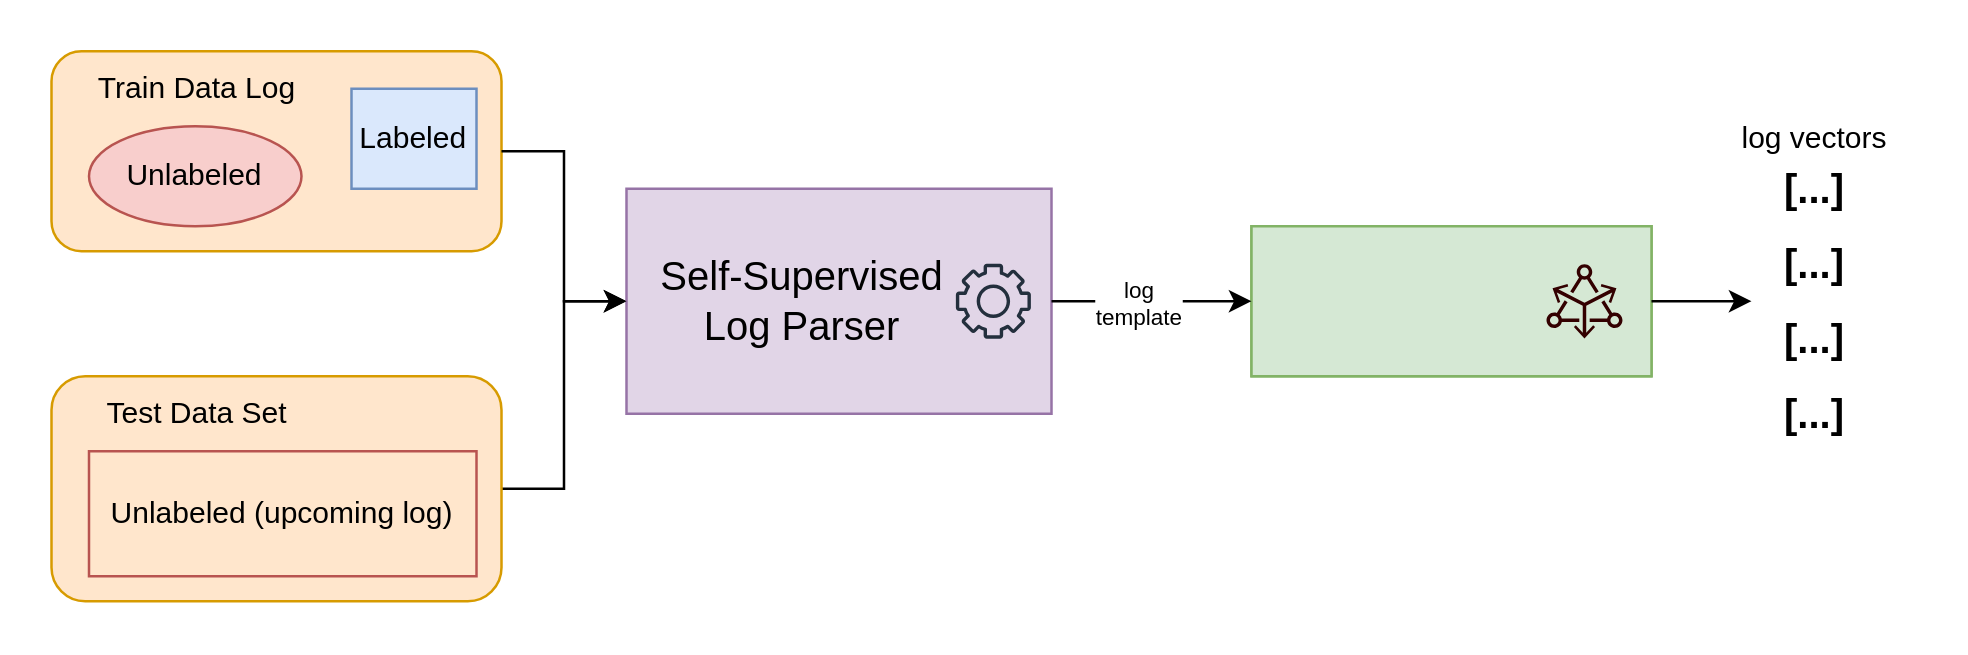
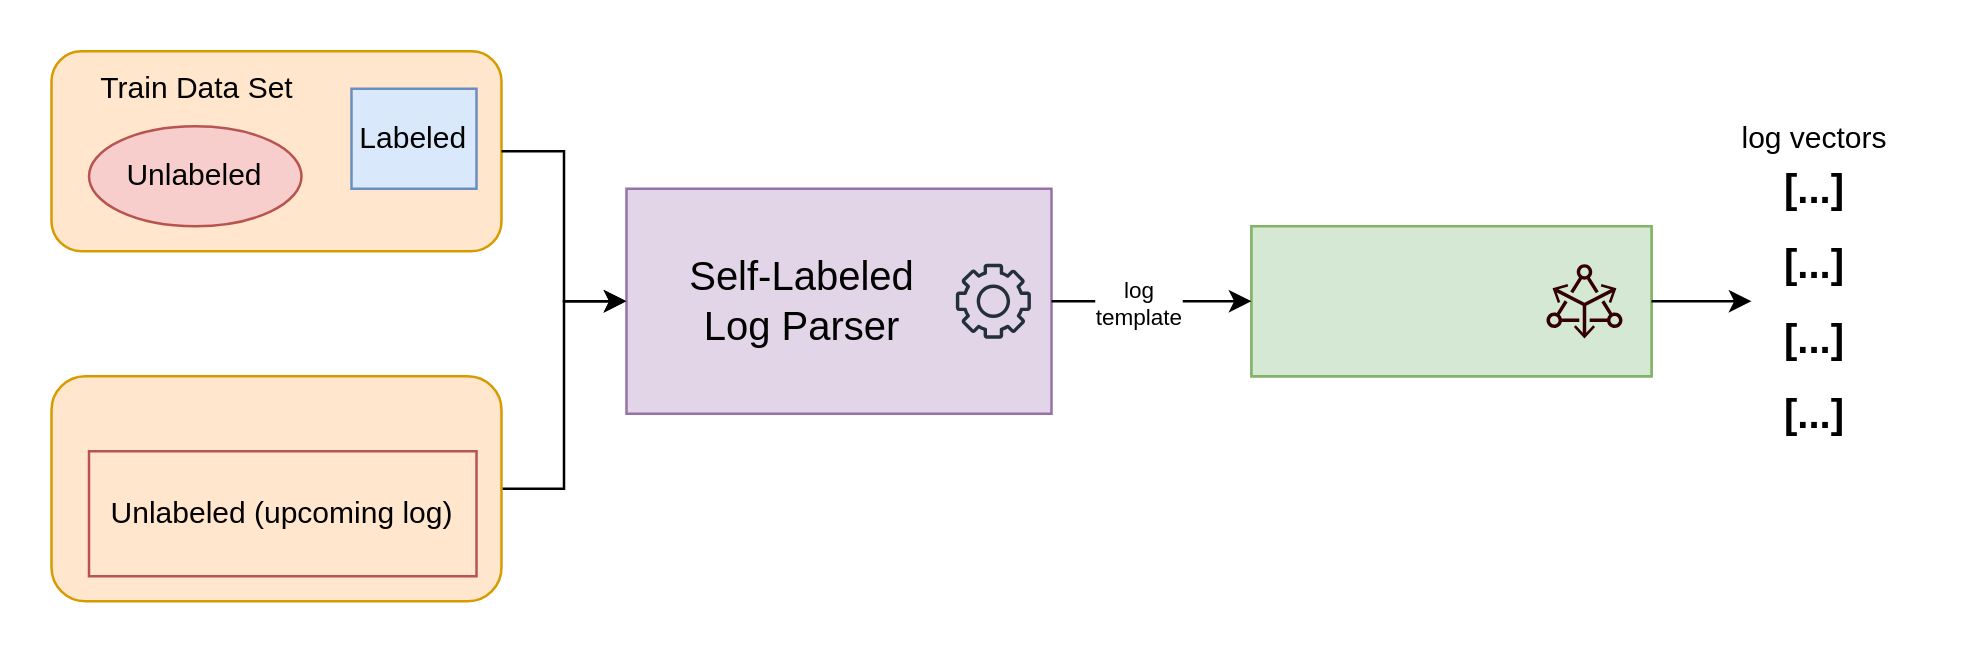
(198, 89) -> (198, 89)
(803, 301) -> (803, 301)
(195, 414) -> none
